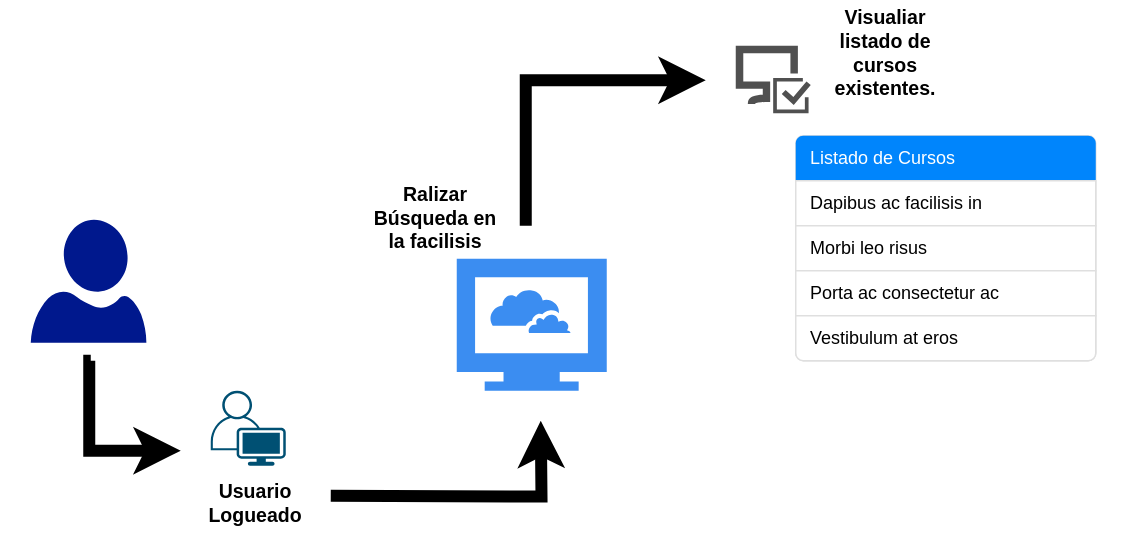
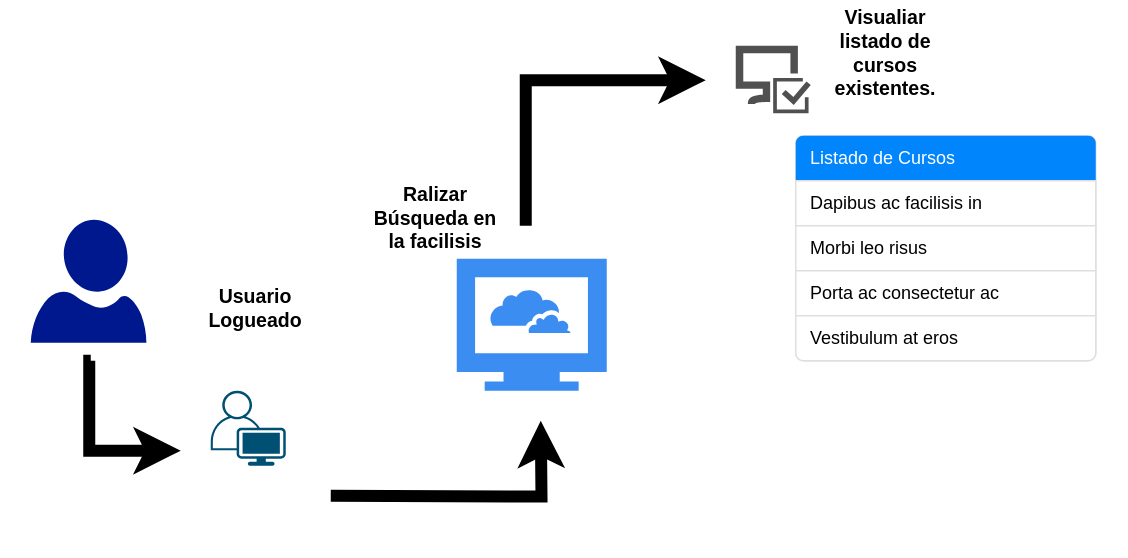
(256, 503) -> (256, 308)
